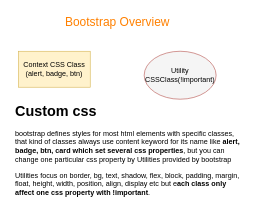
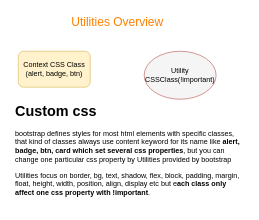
(118, 21) -> (118, 21)
(54, 69) -> (54, 69)
